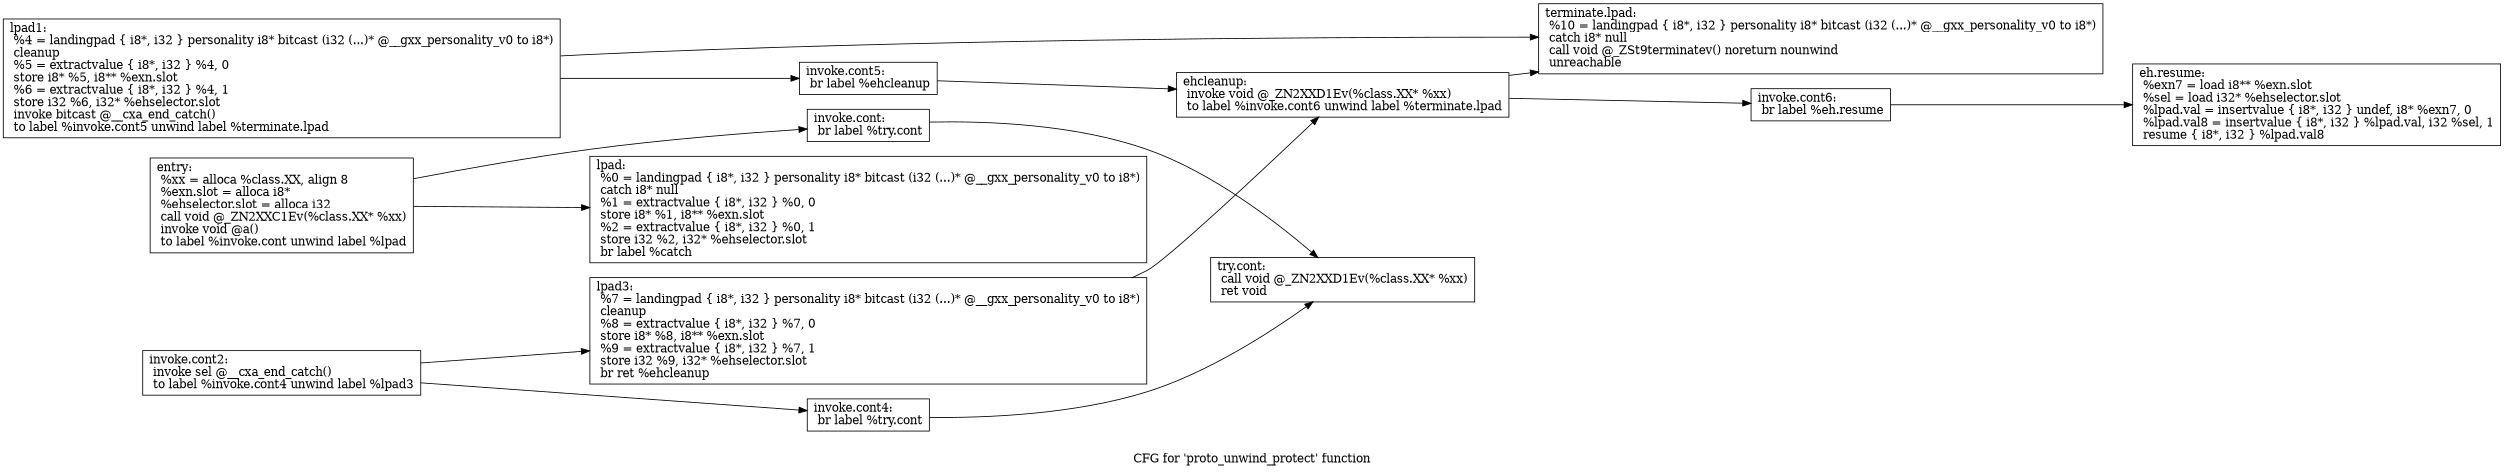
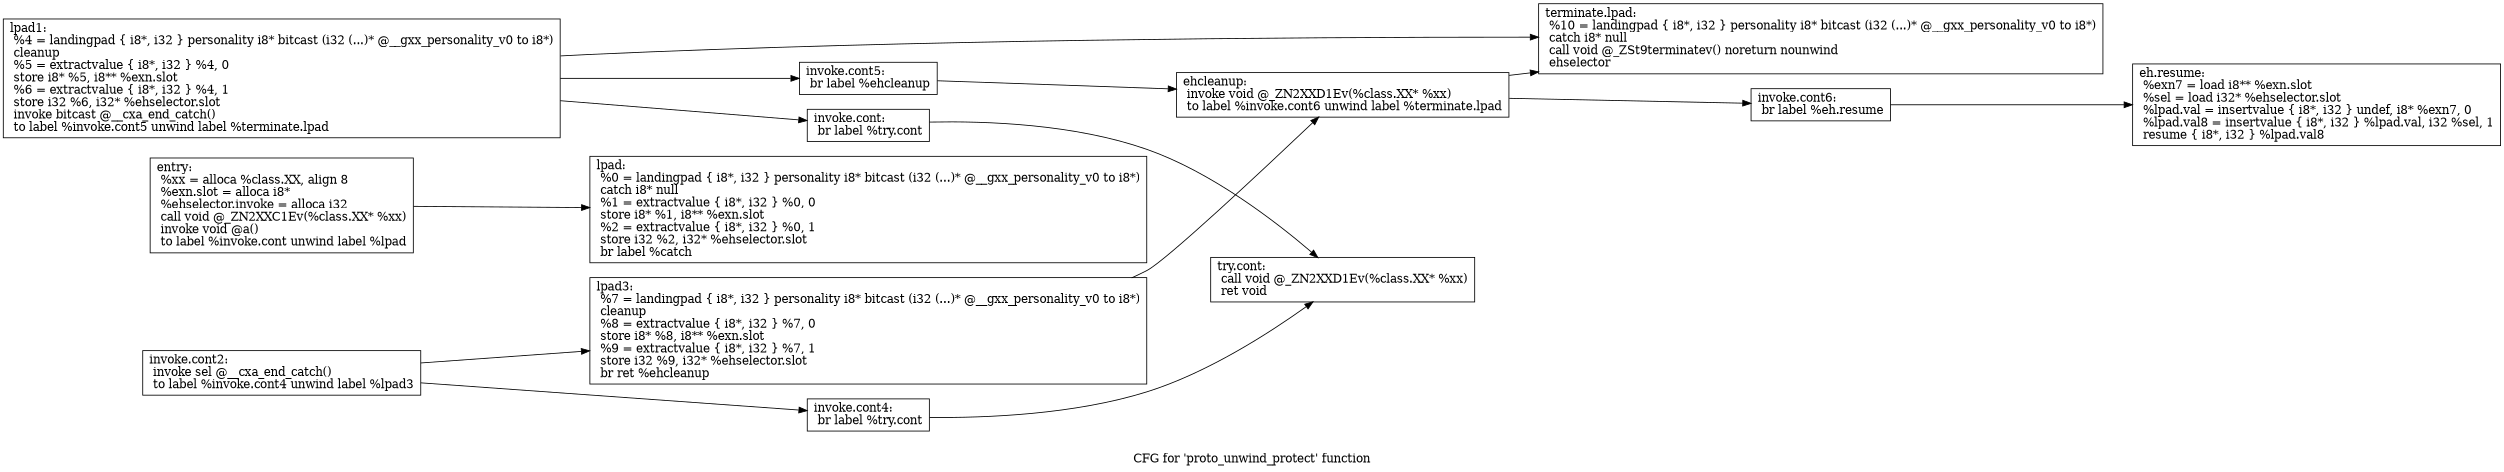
(1584, 63) -> (1578, 63)
(605, 147) -> (679, 110)
(244, 205) -> (252, 205)
